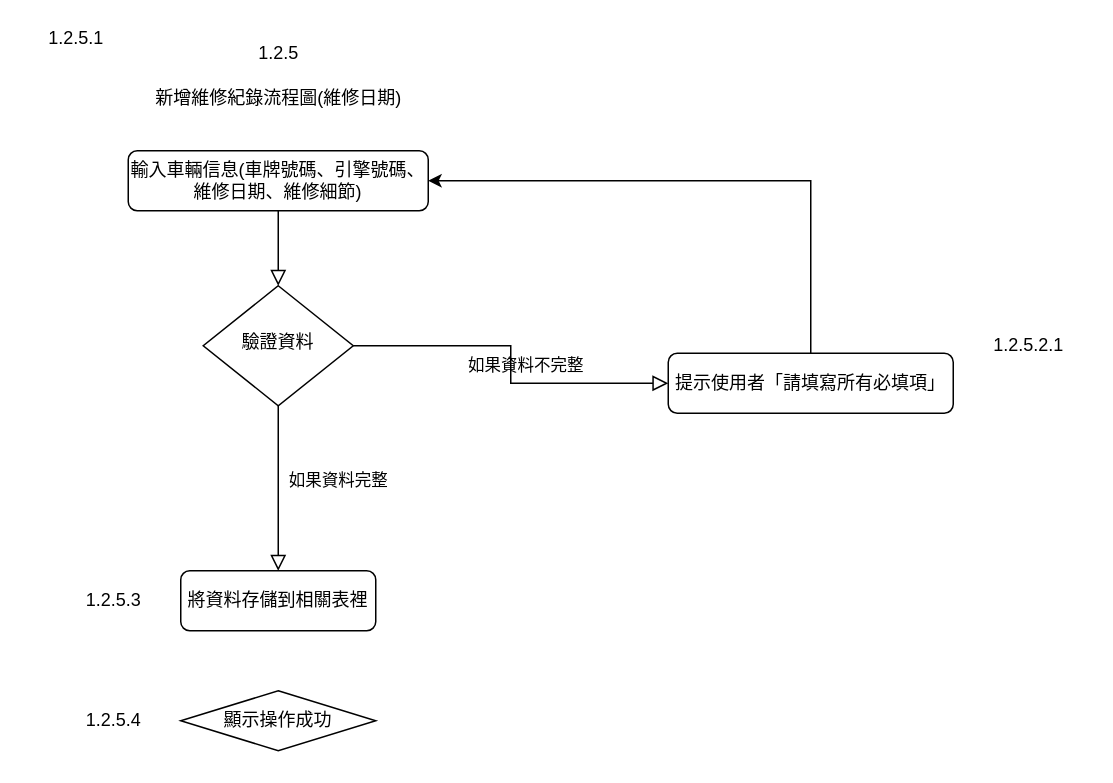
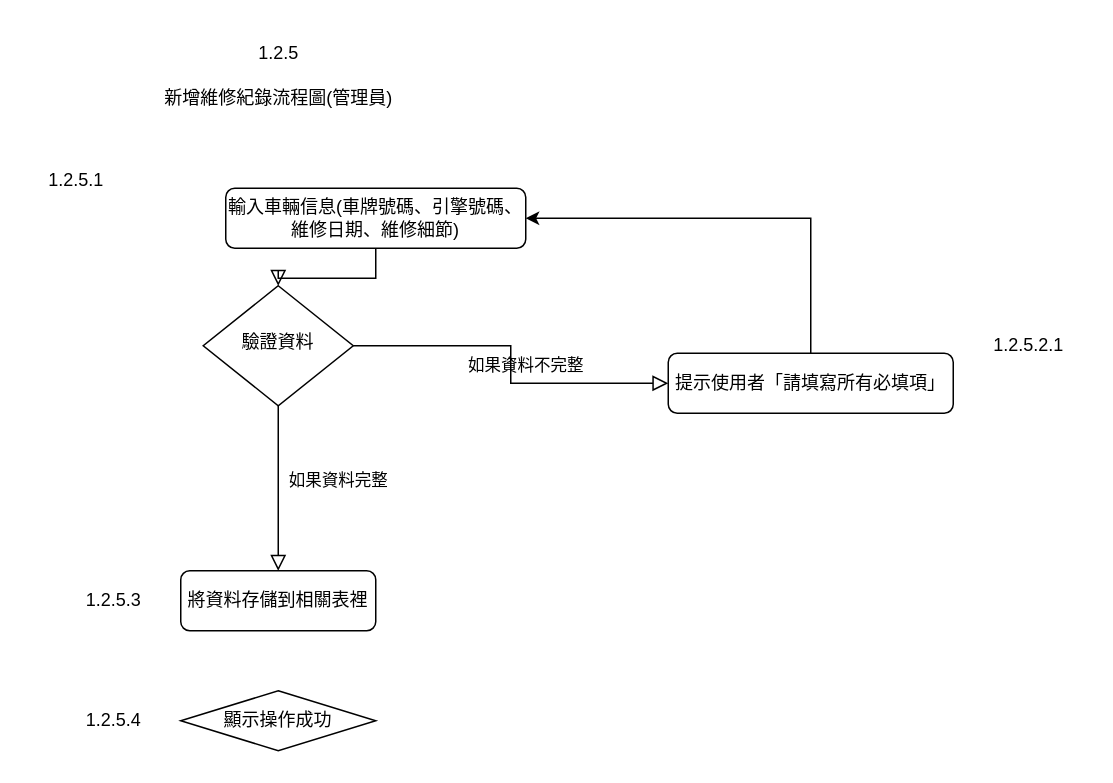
(76, 38) -> (76, 181)
(279, 98) -> (279, 98)
(278, 181) -> (376, 218)
